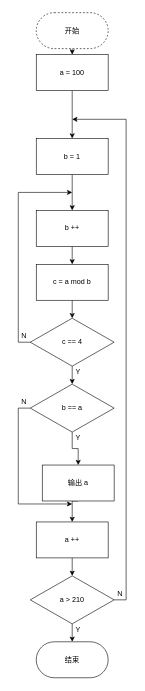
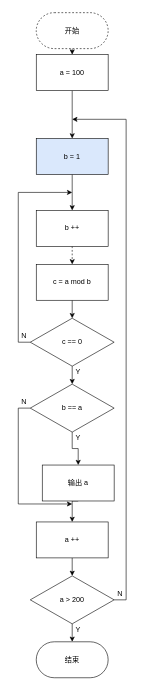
(72, 156) -> (72, 156)
(72, 253) -> (72, 253)
(72, 342) -> (72, 342)
(72, 600) -> (72, 600)
